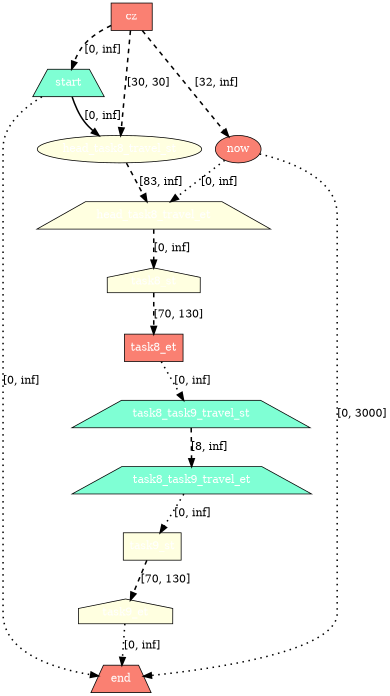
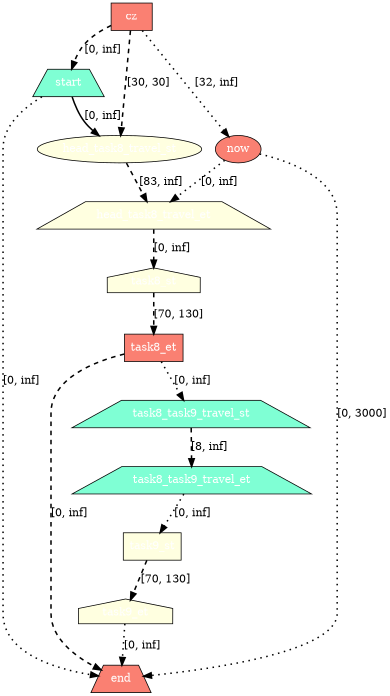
(183, 81) -> (183, 81)
none -> (51, 499)
